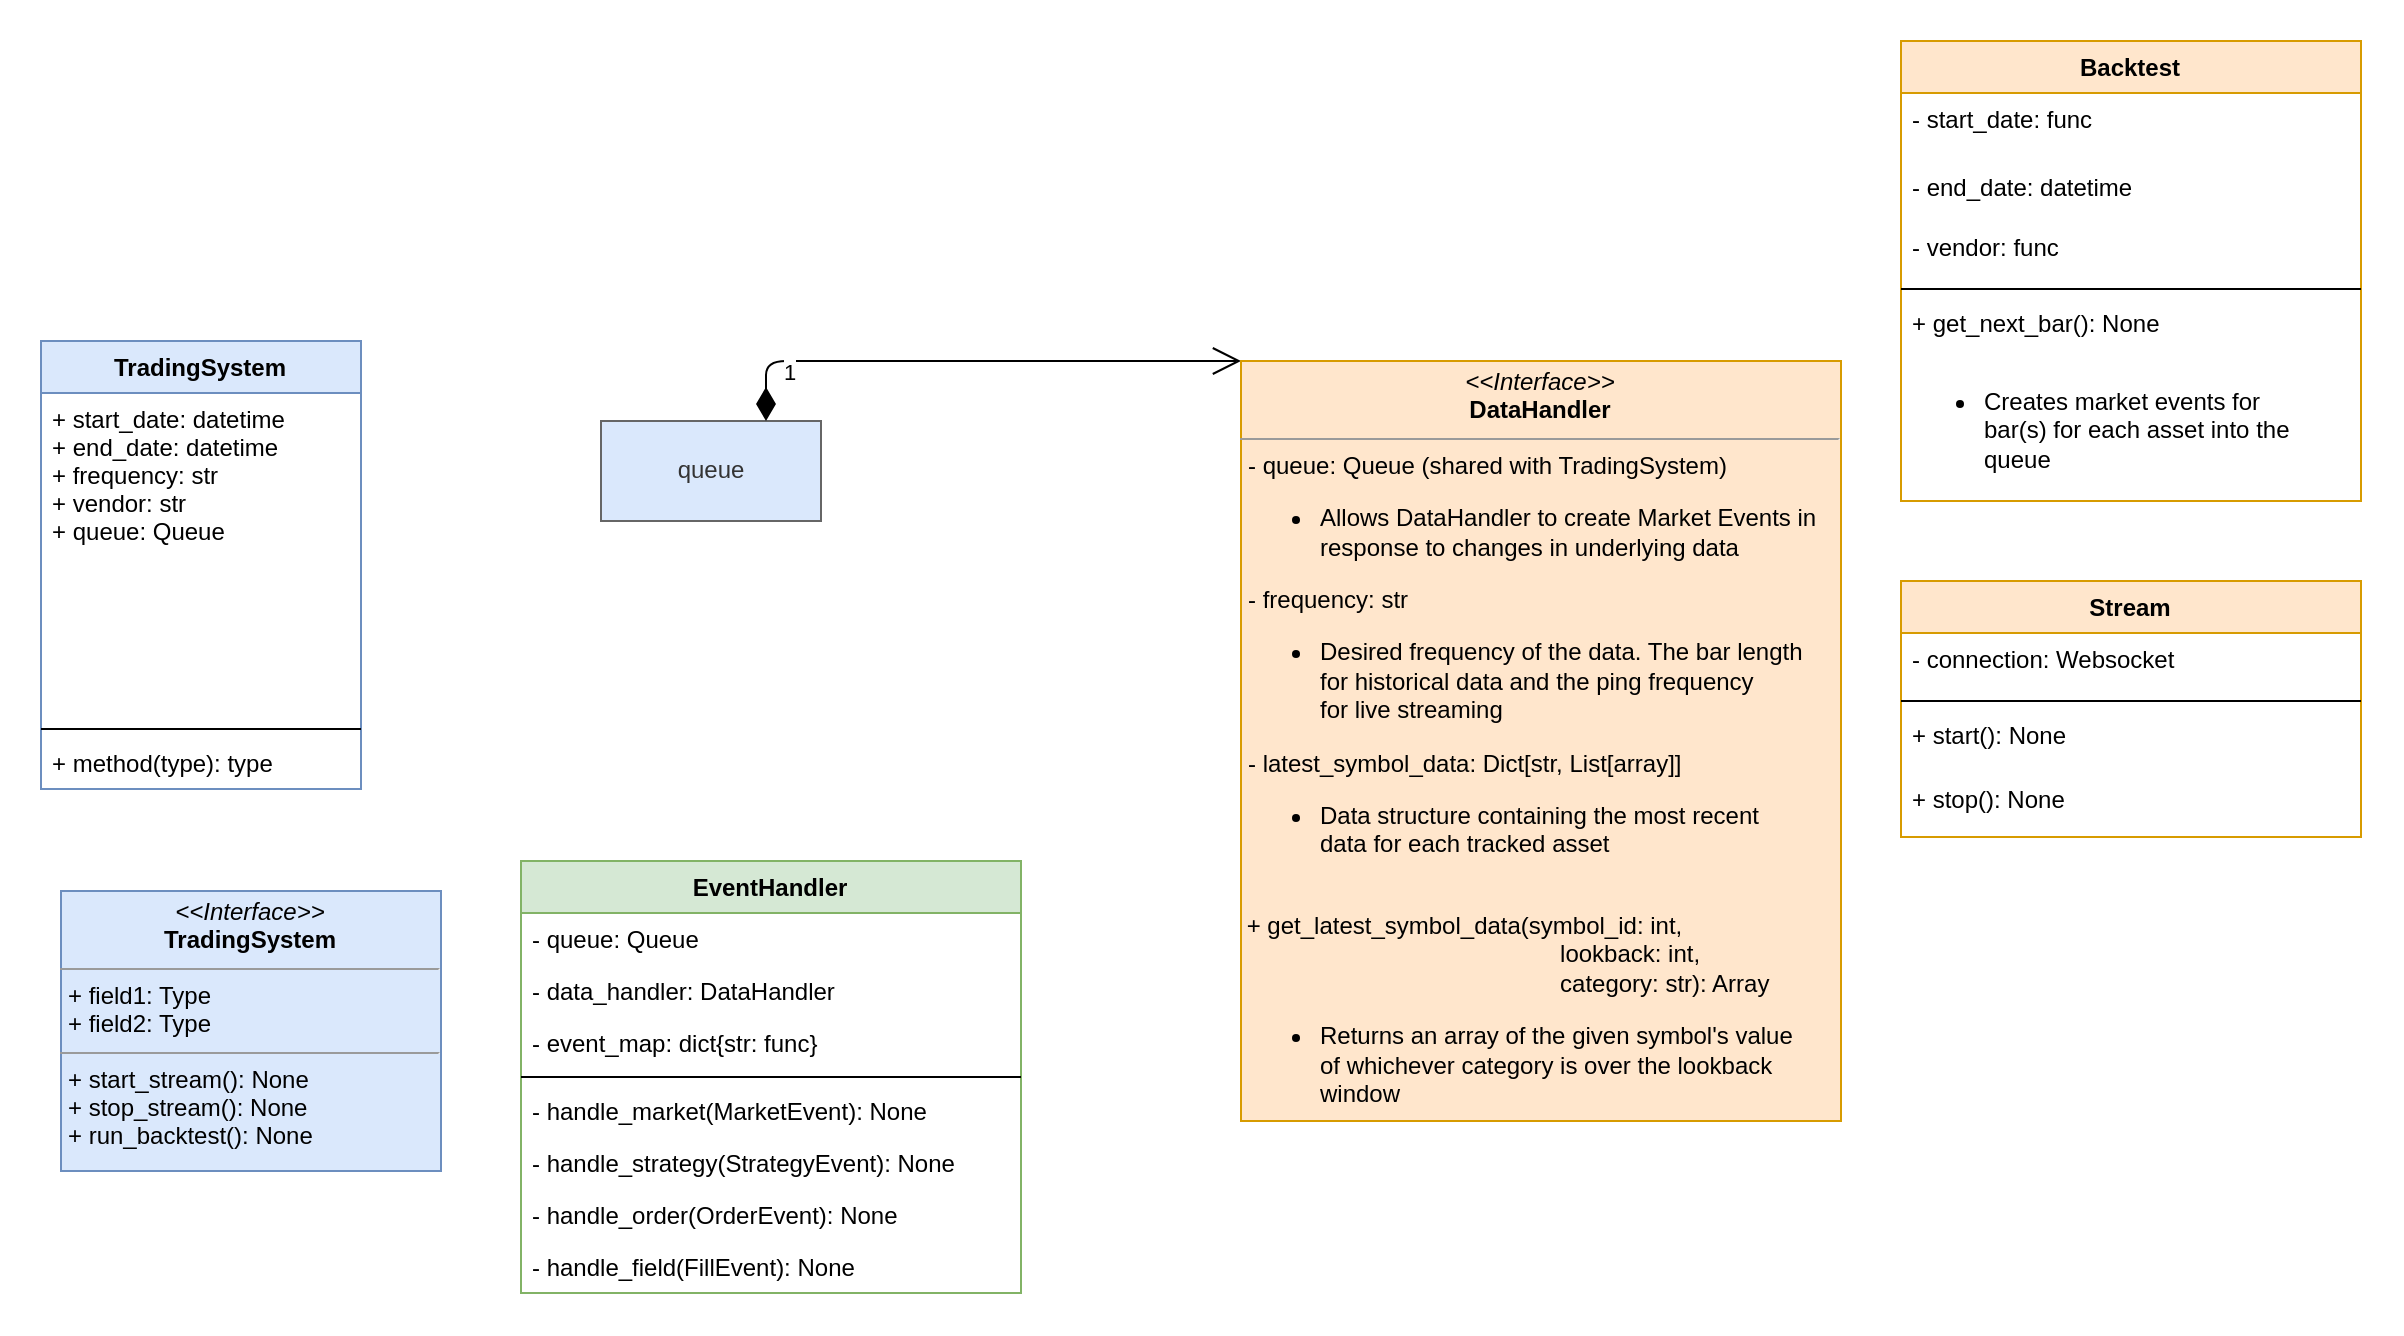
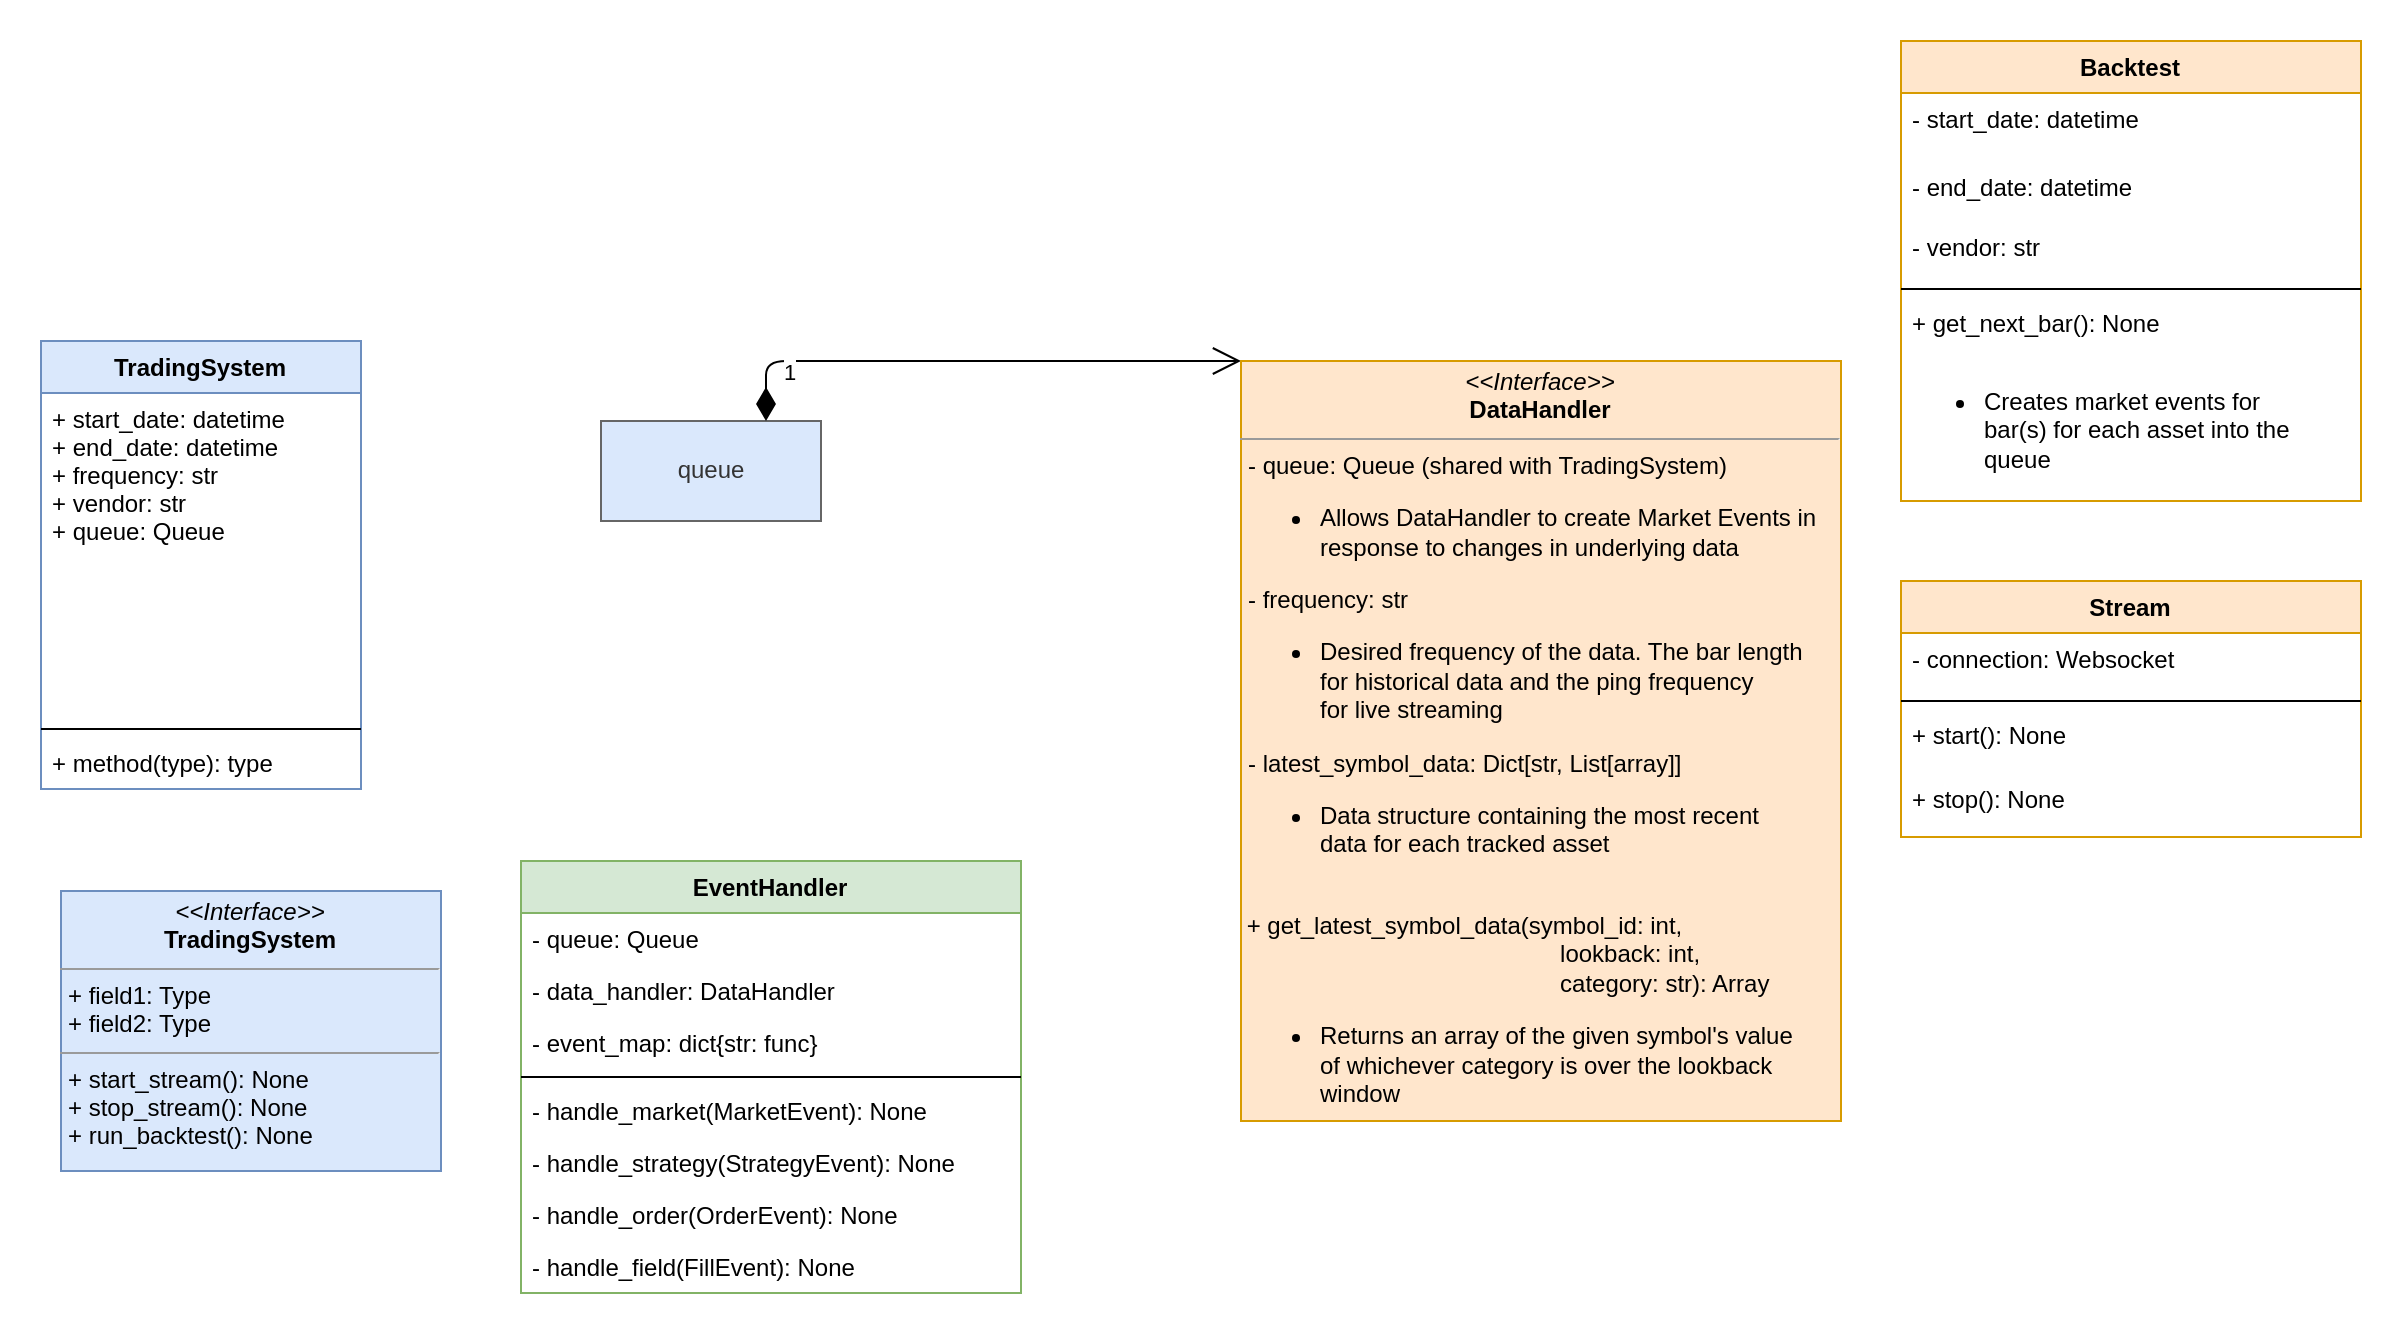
(2024, 120) -> (2047, 120)
(1997, 248) -> (1990, 248)
